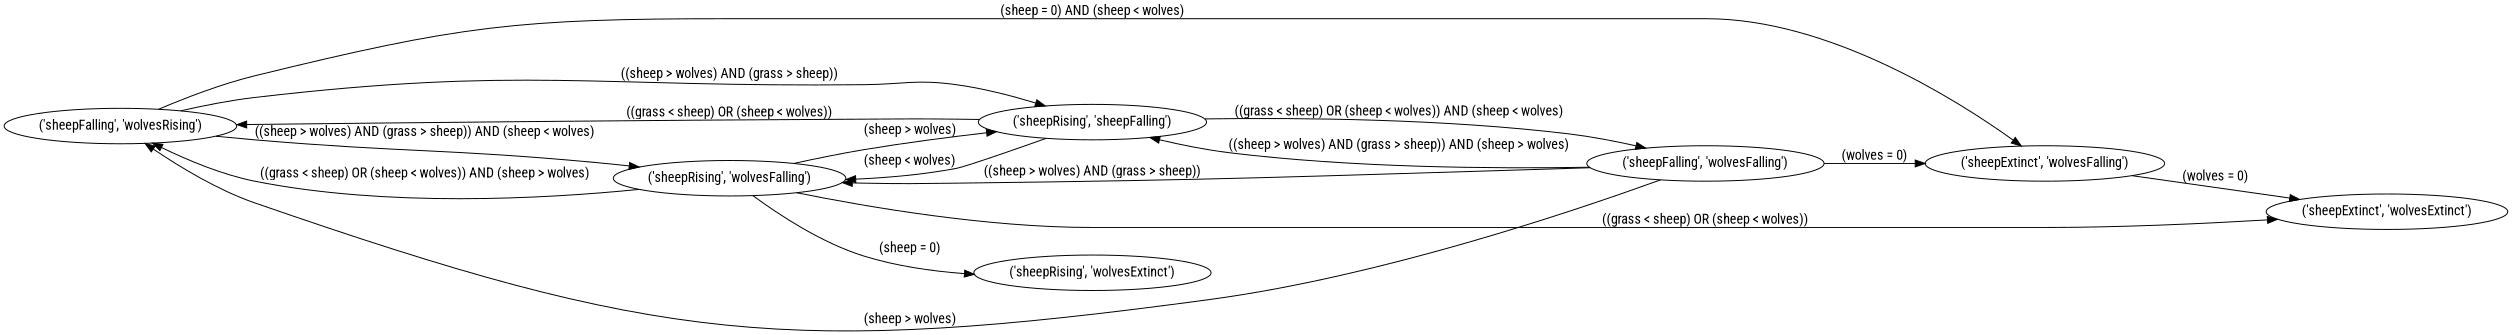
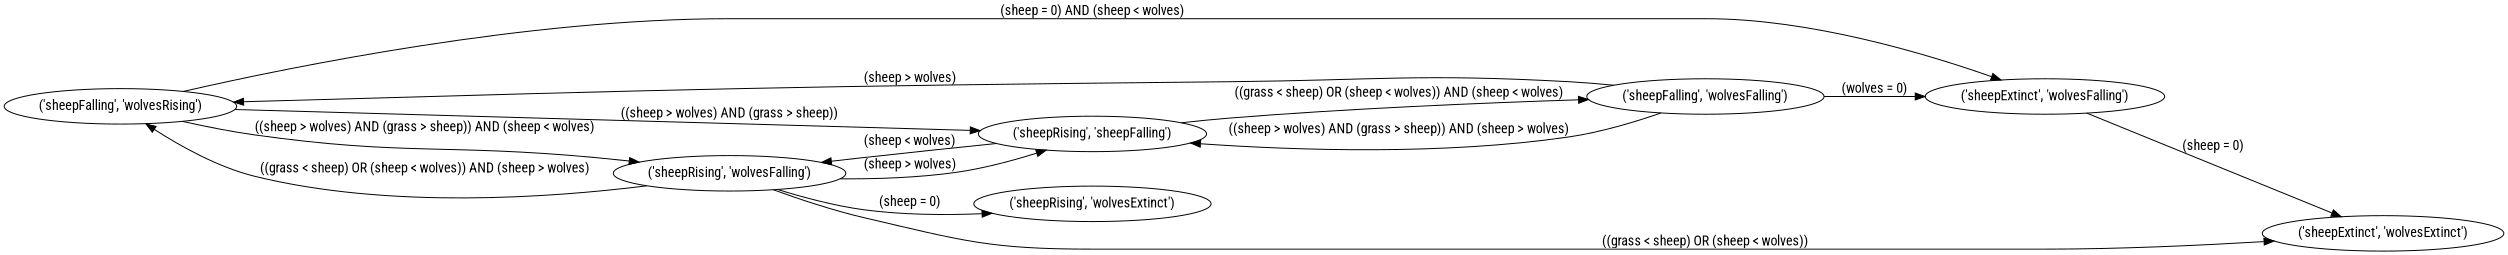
(613, 121) -> none
(2215, 177) -> (2213, 146)
(1221, 179) -> none
